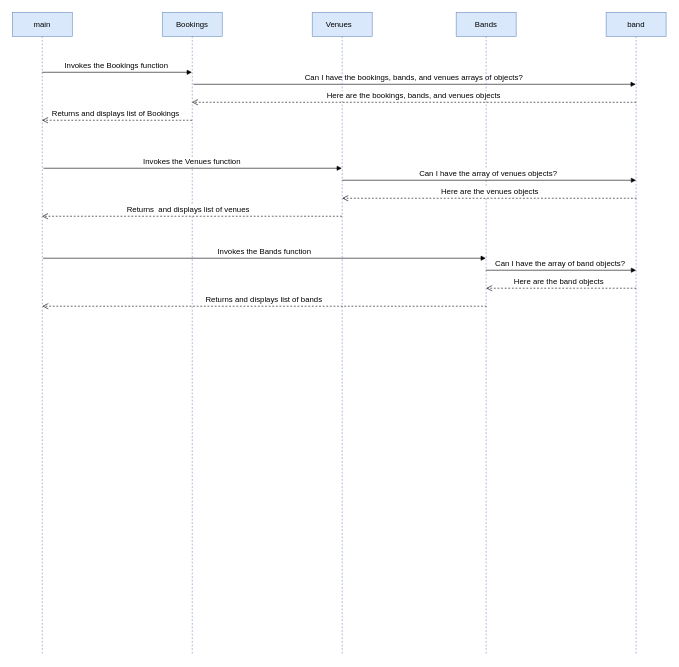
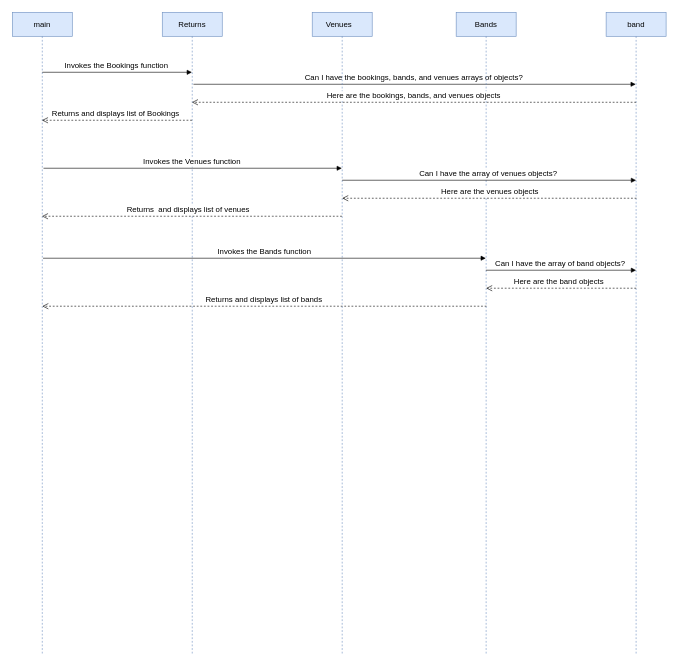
(192, 24) -> (192, 24)
